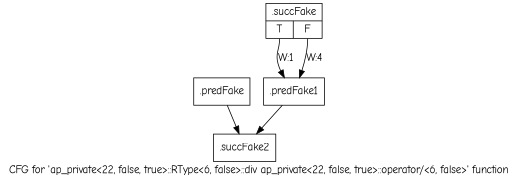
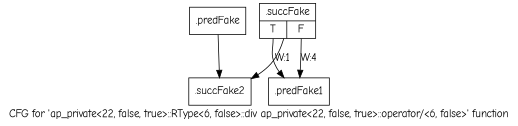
(272, 117) -> (277, 54)
